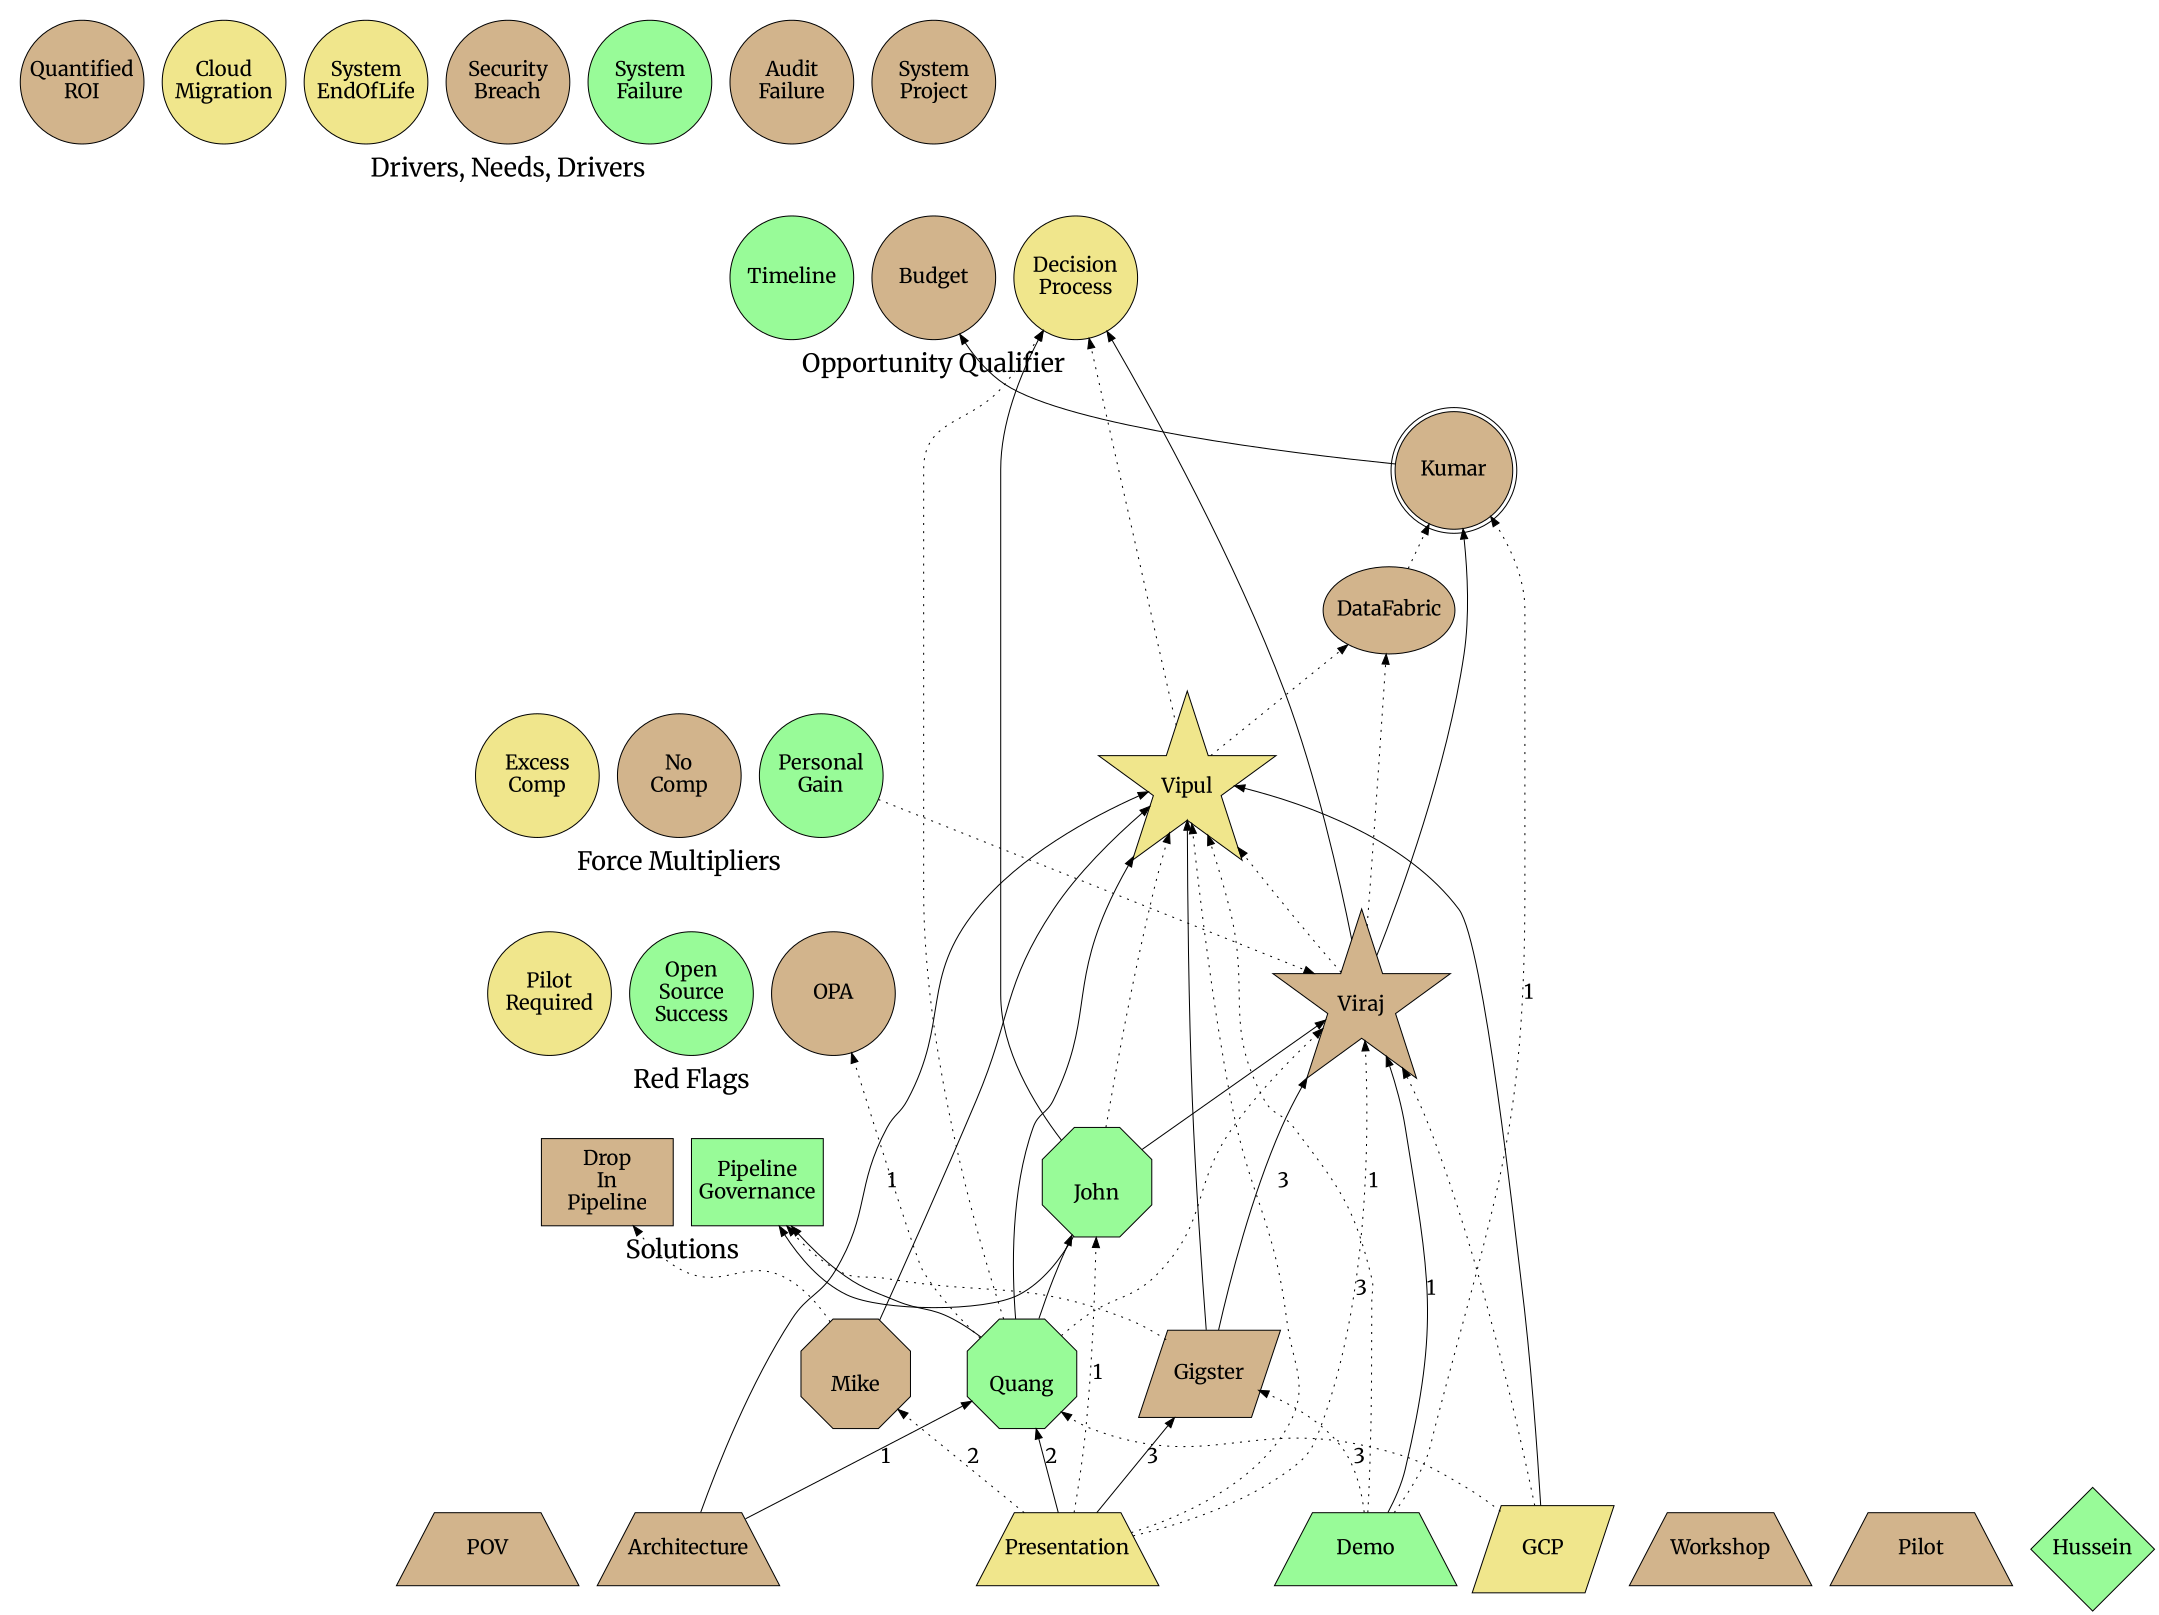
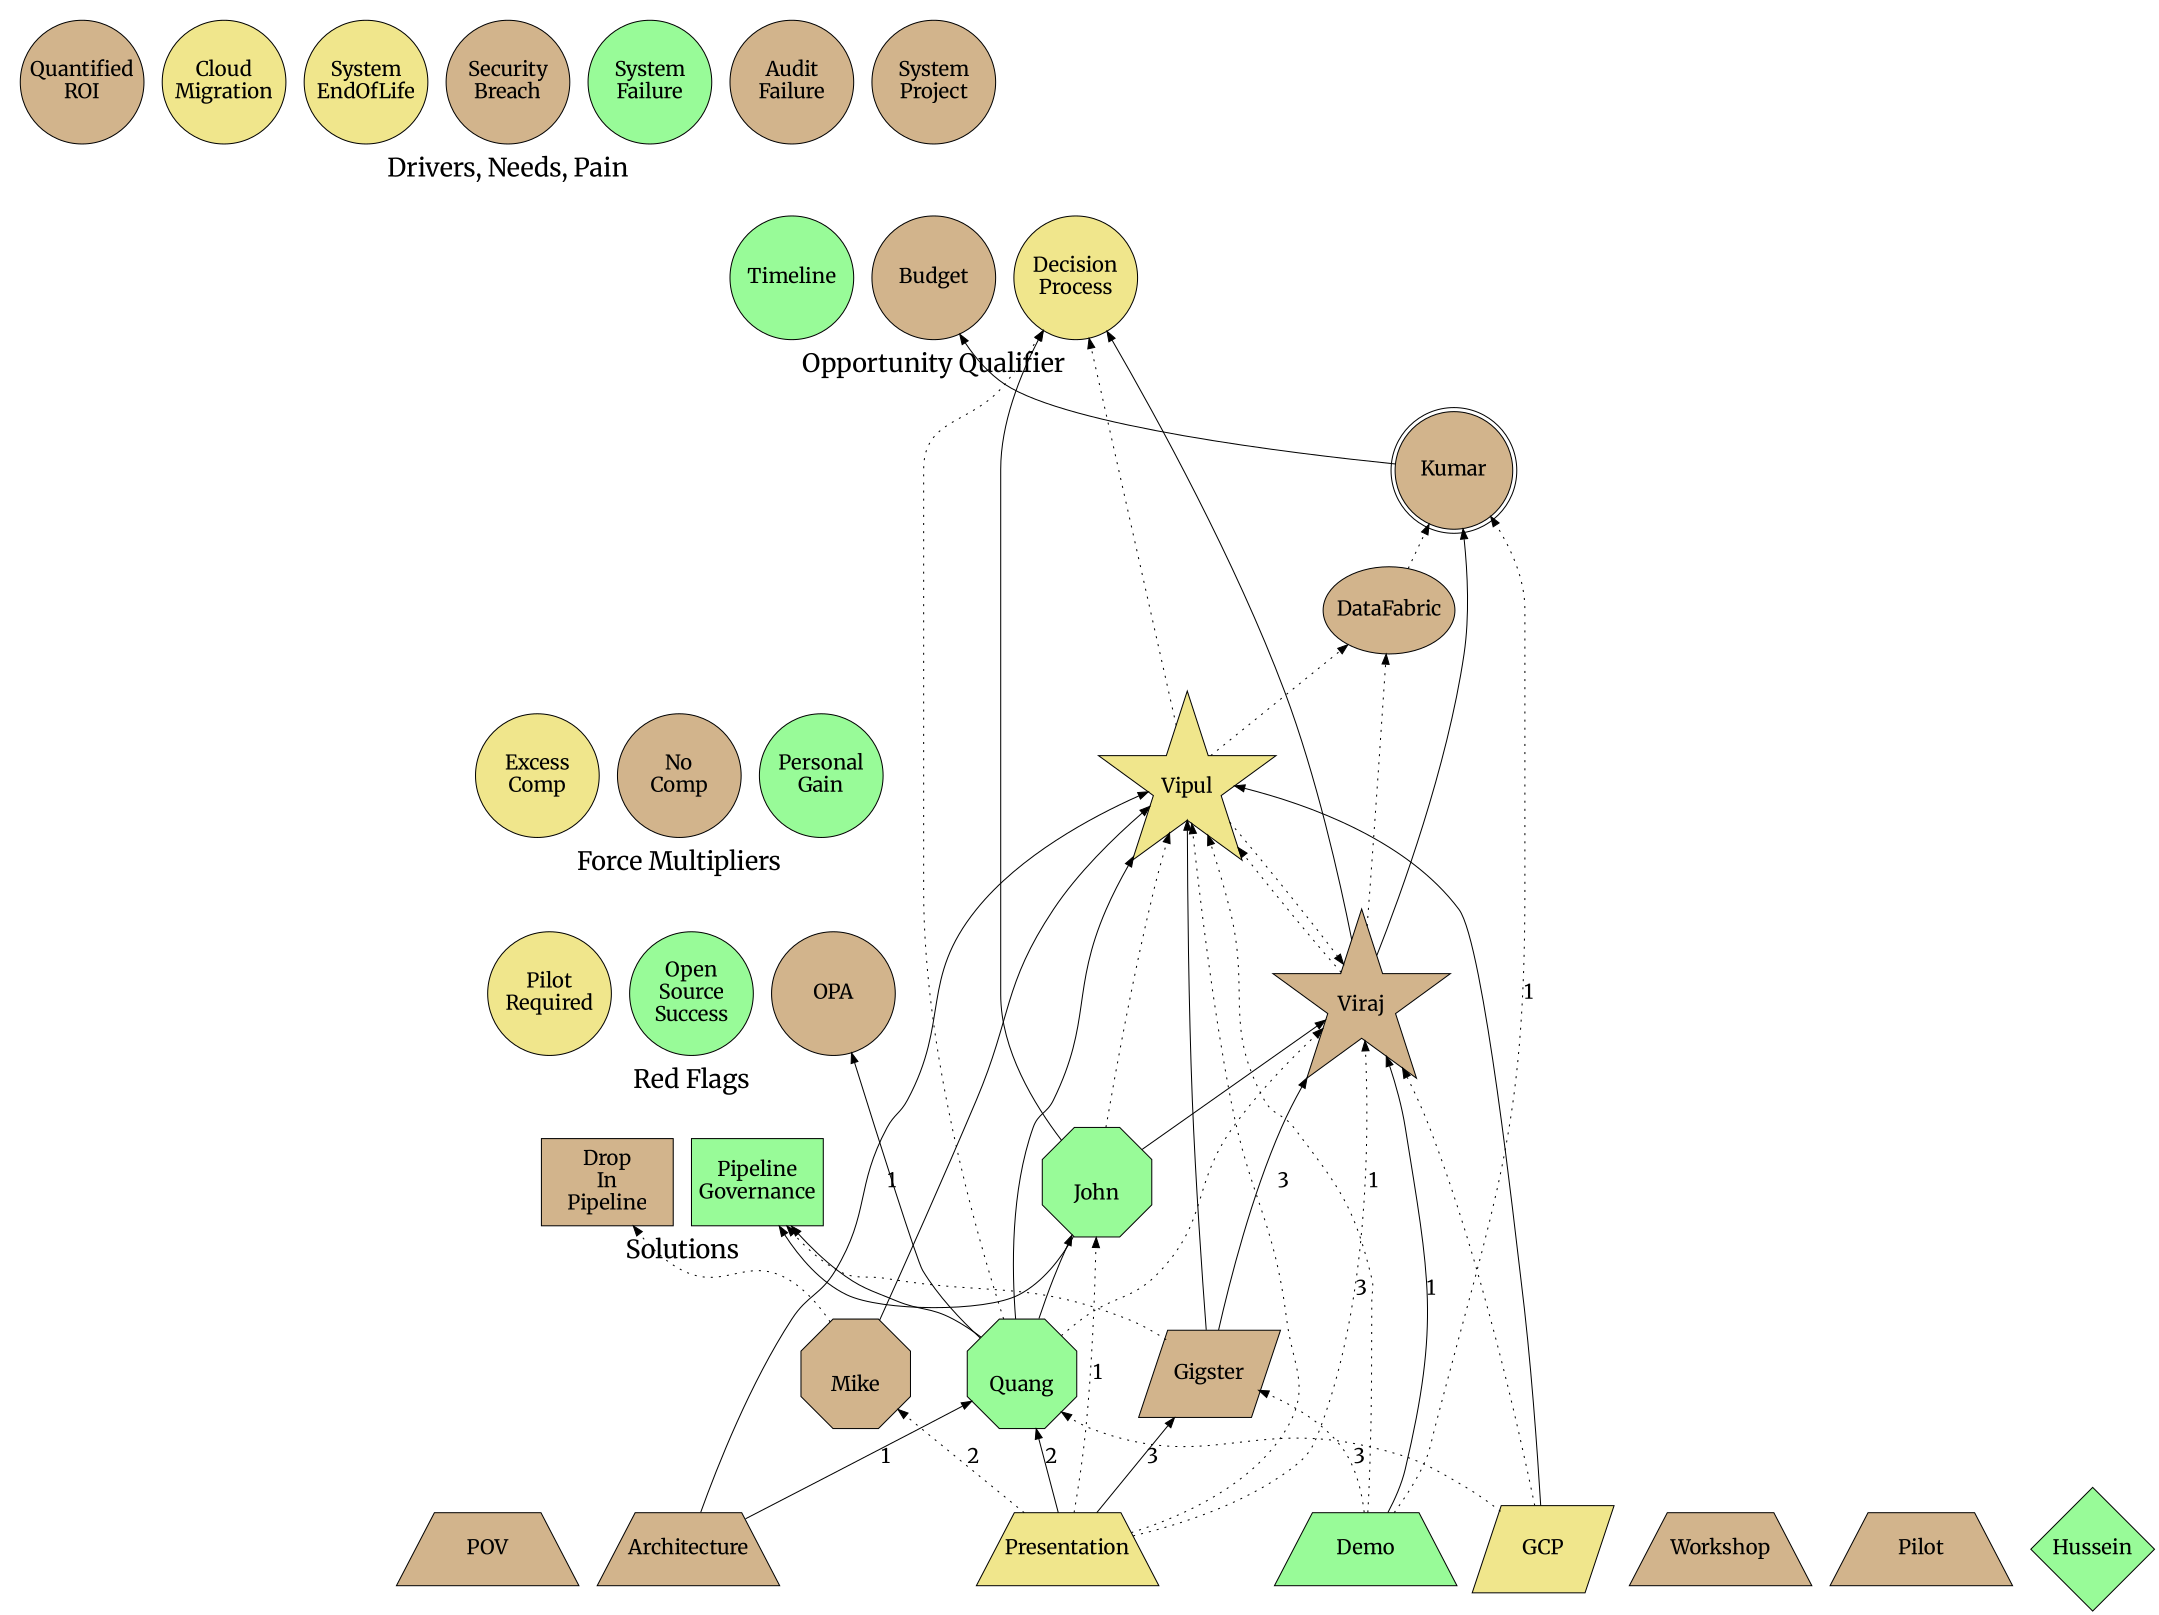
(508, 170) -> (508, 170)
(1091, 885) -> (1284, 888)
(901, 1209) -> (901, 1209)
